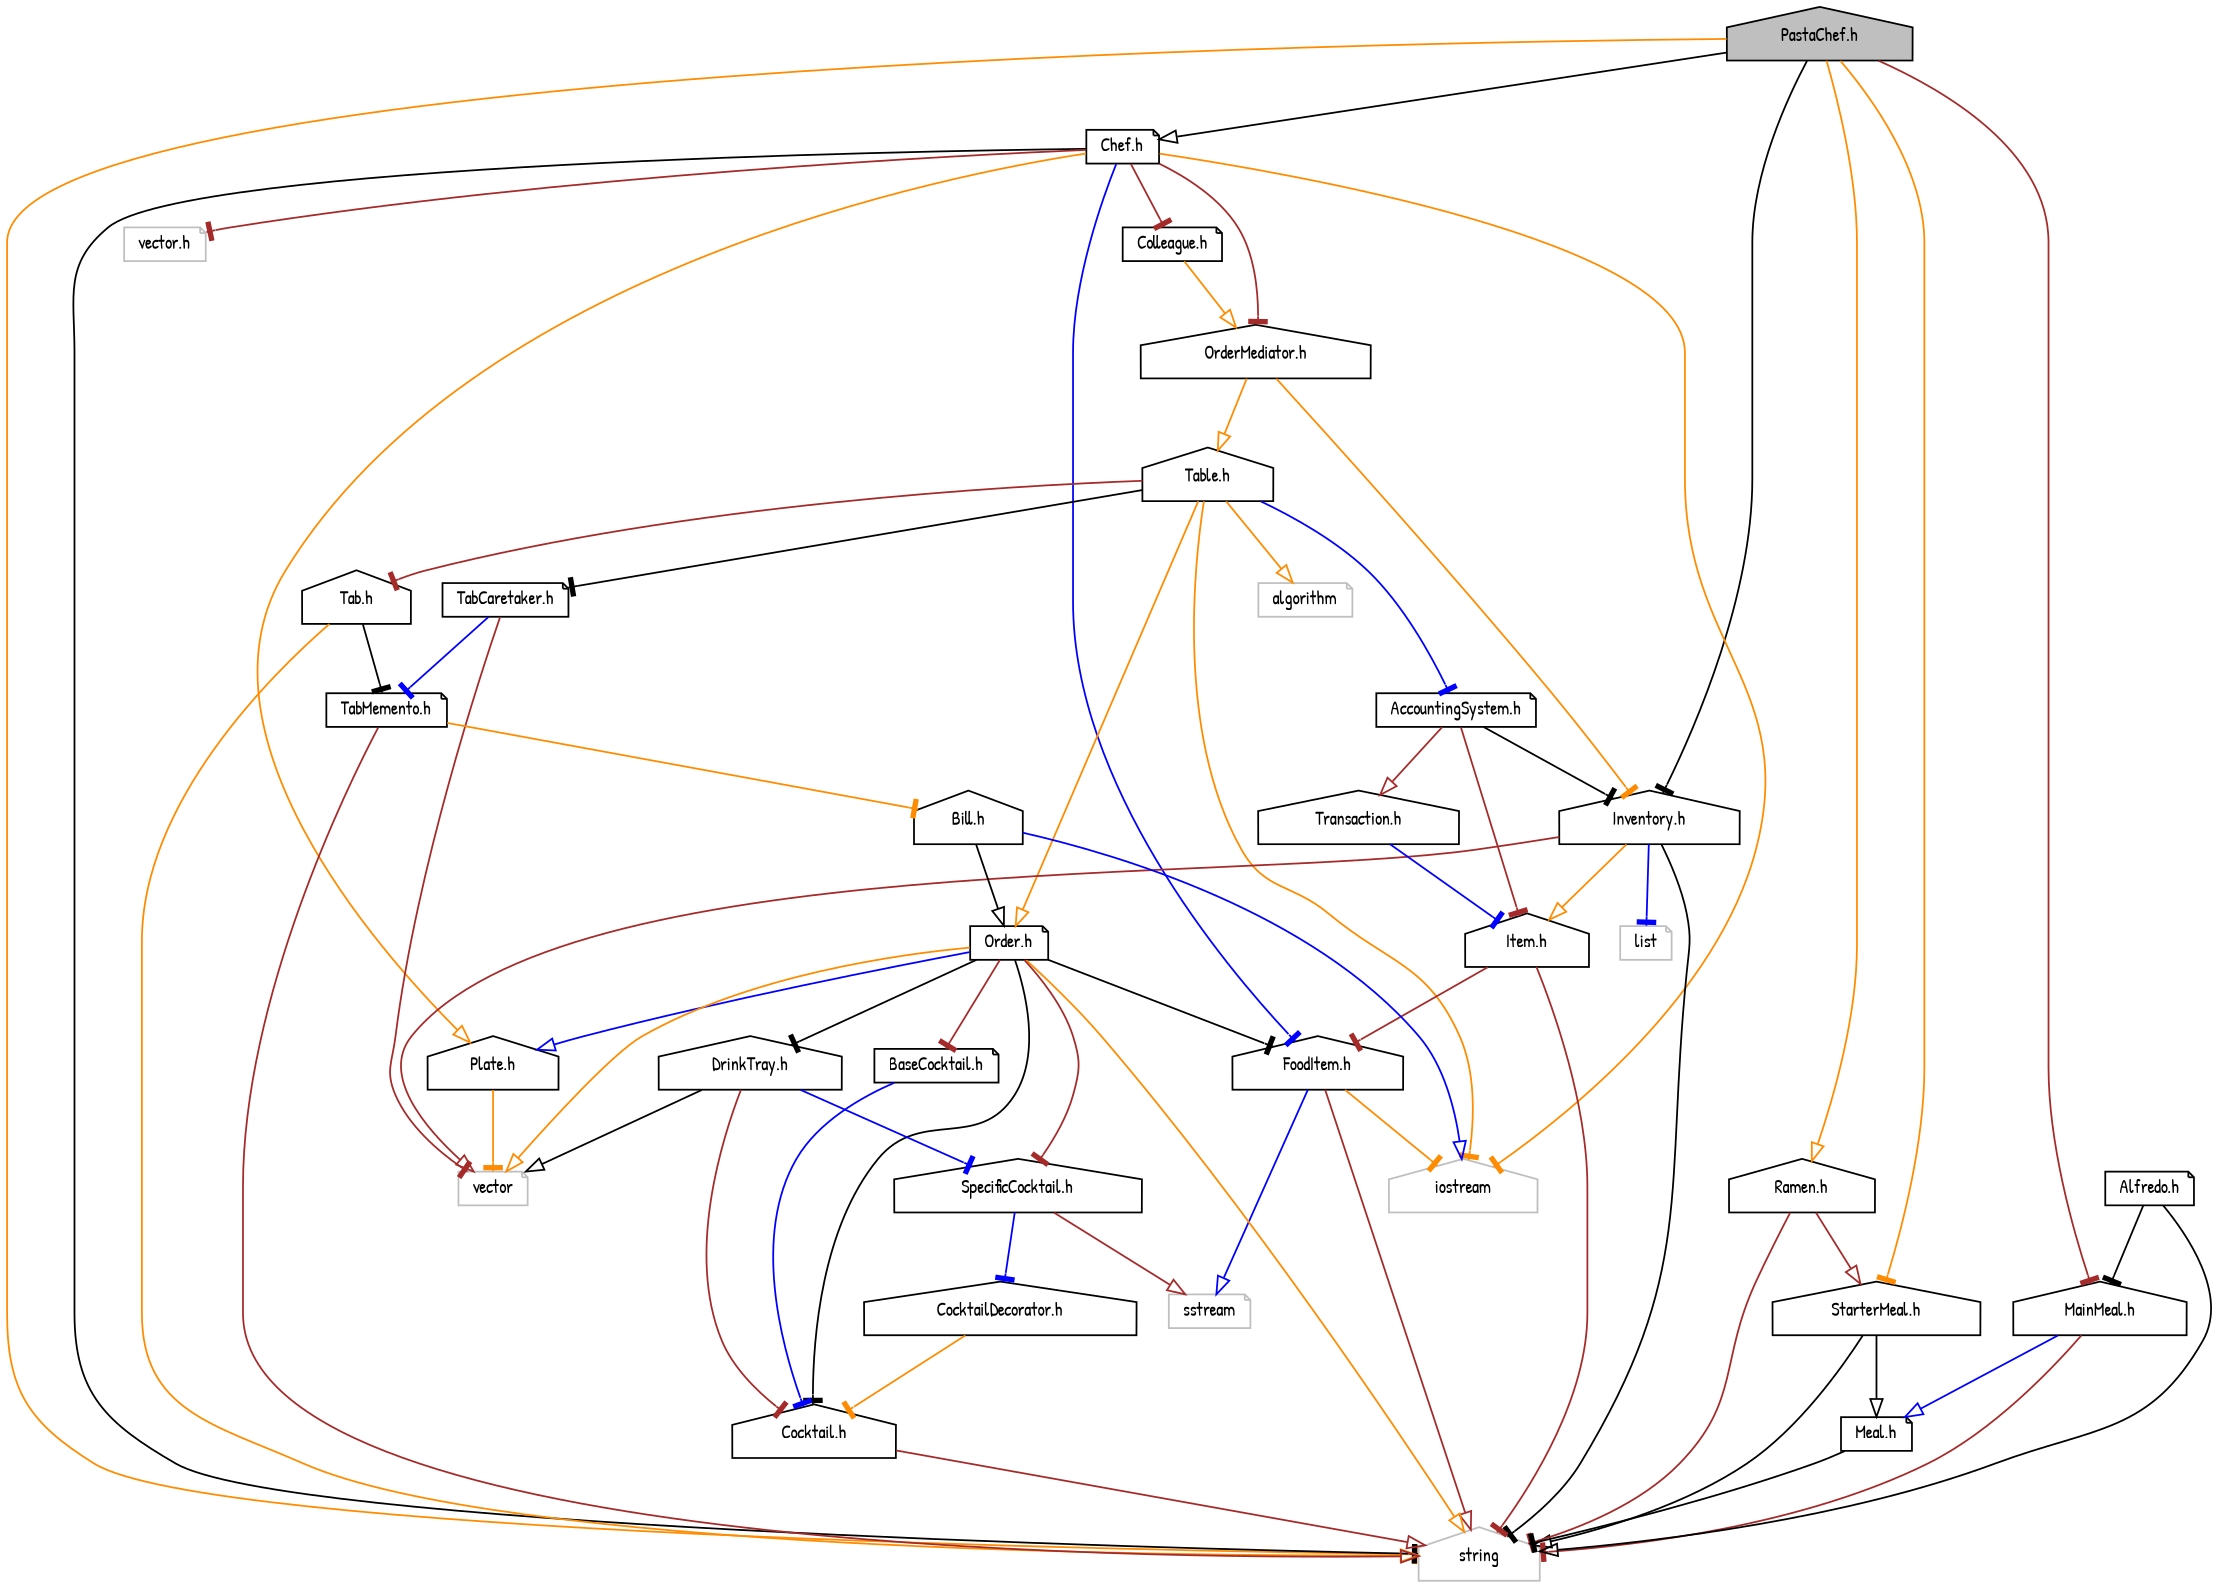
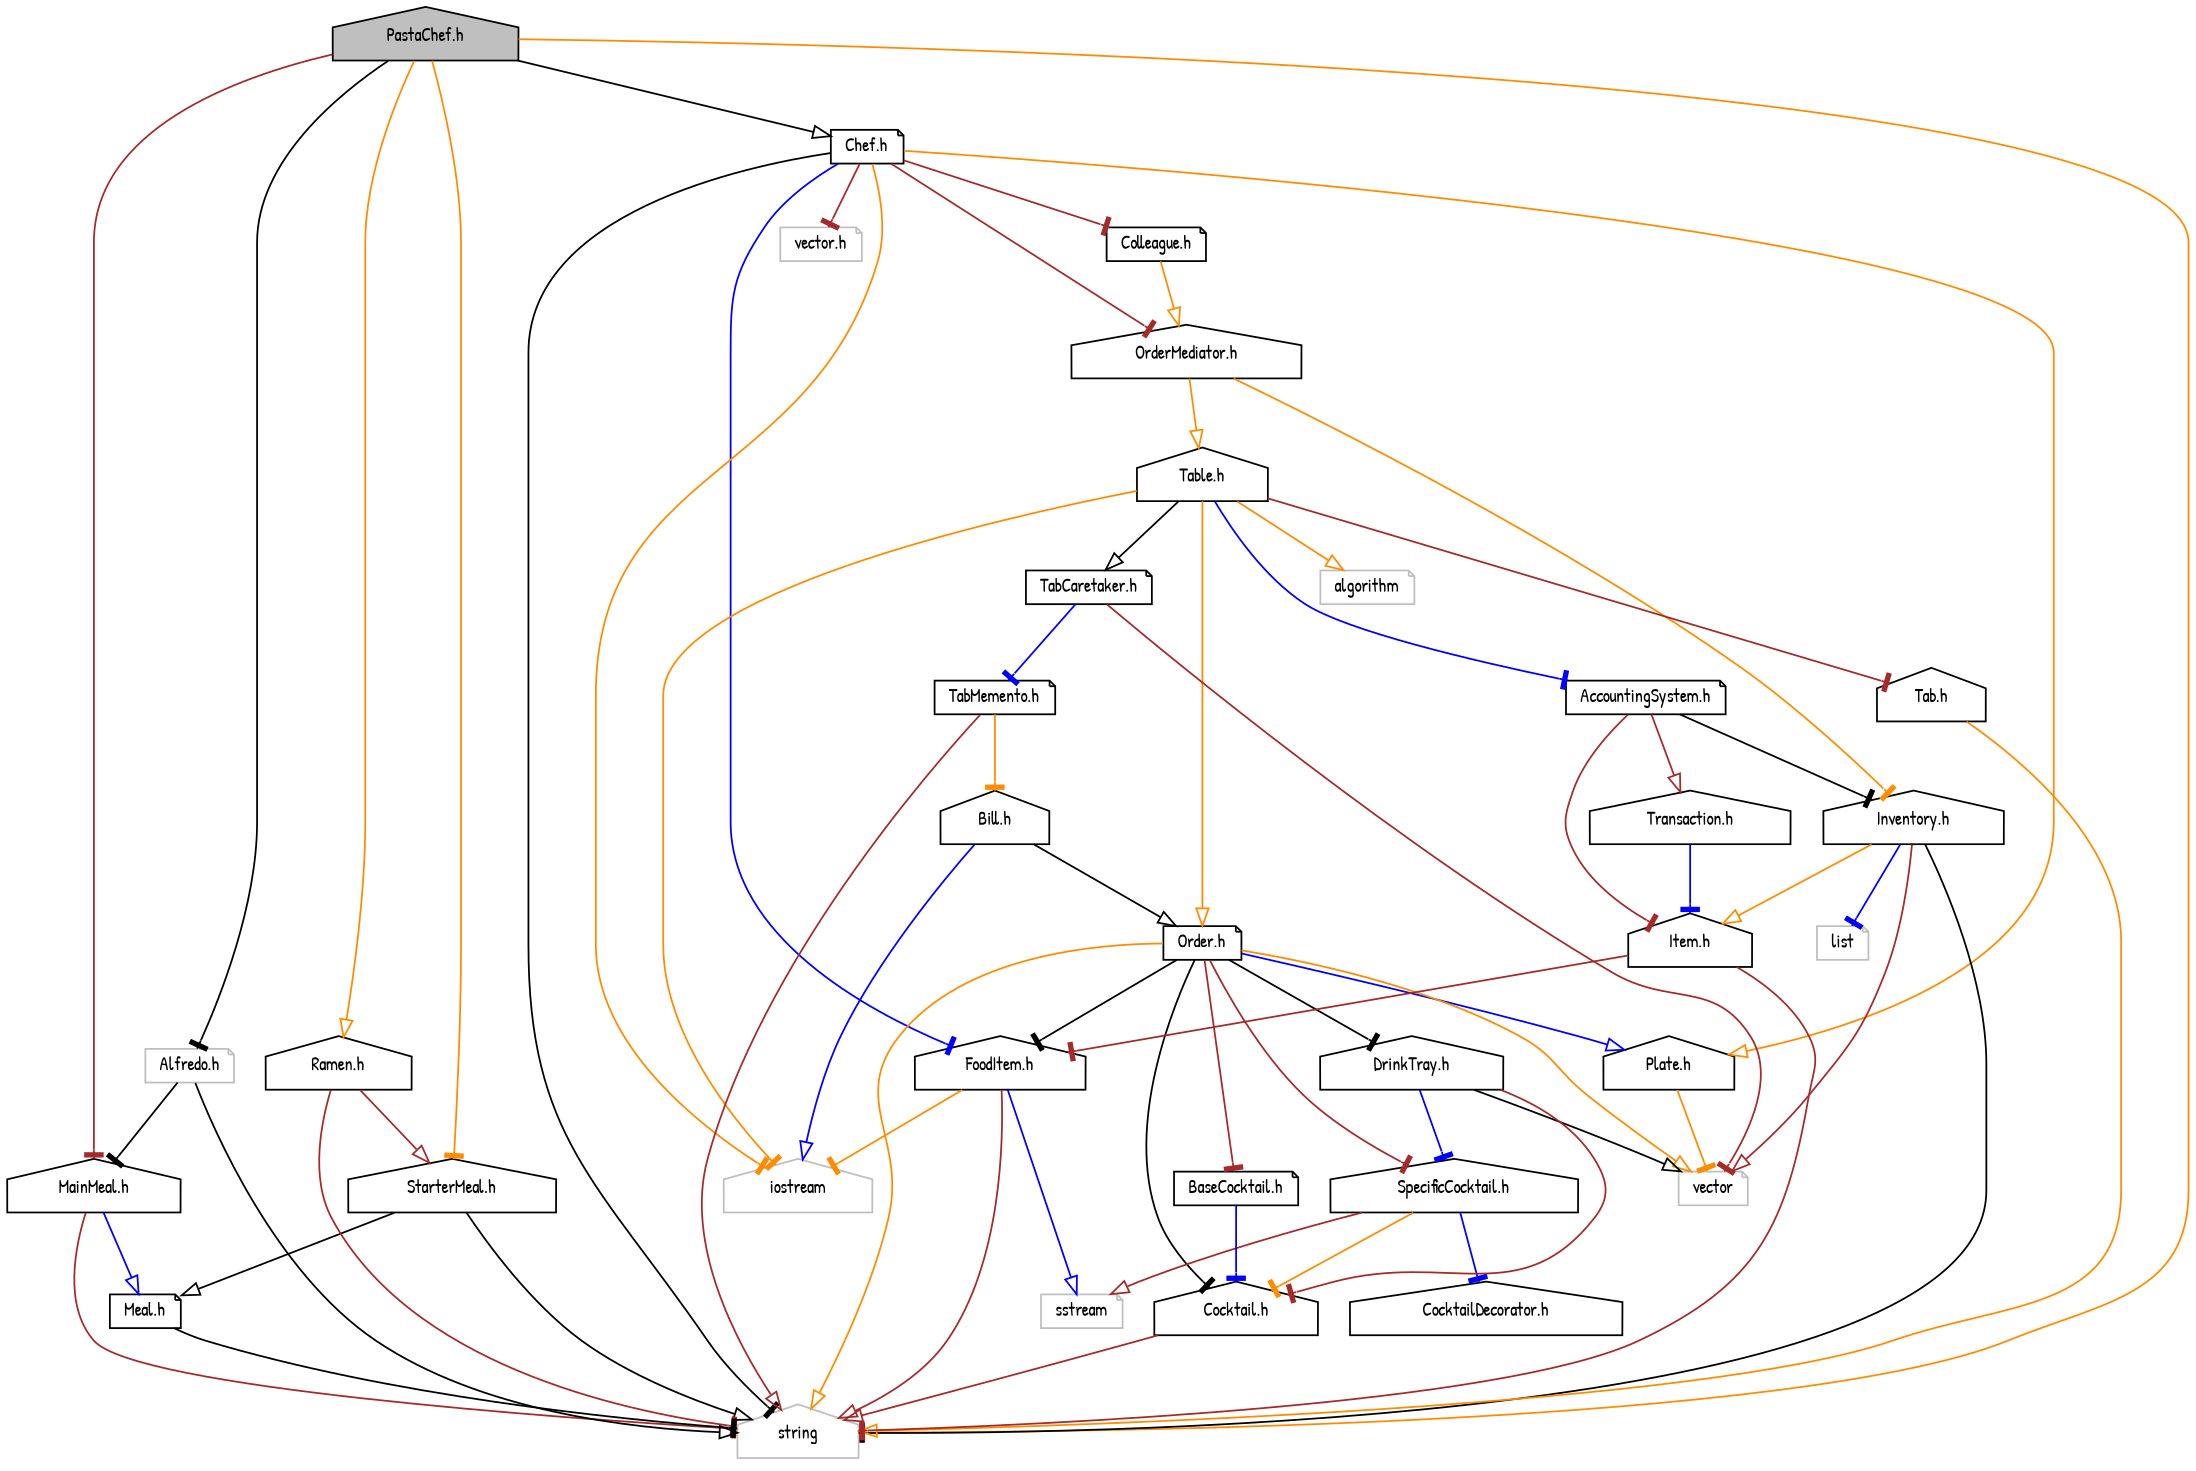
(1752, 425) -> (257, 529)
(860, 538) -> (1148, 530)
(371, 654) -> none
(2150, 1188) -> (190, 1066)
(910, 1371) -> (1346, 1249)
